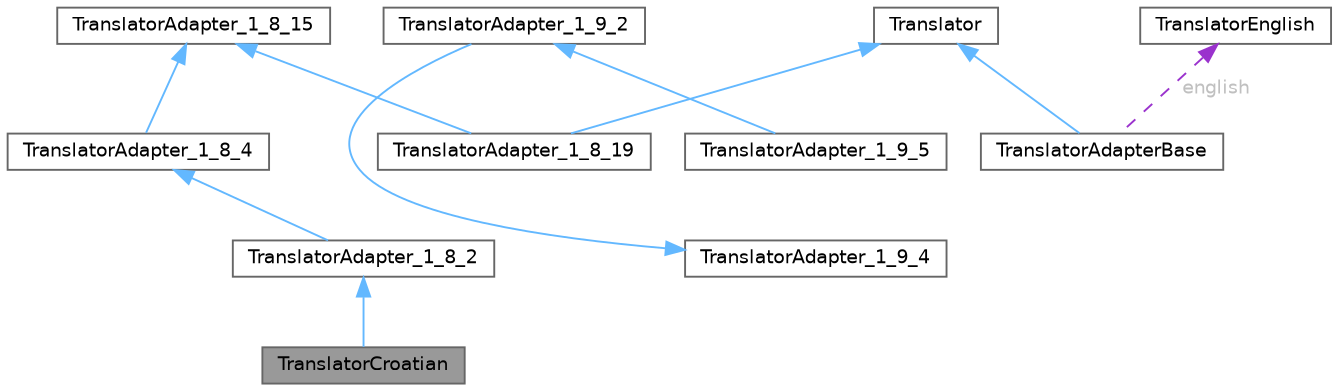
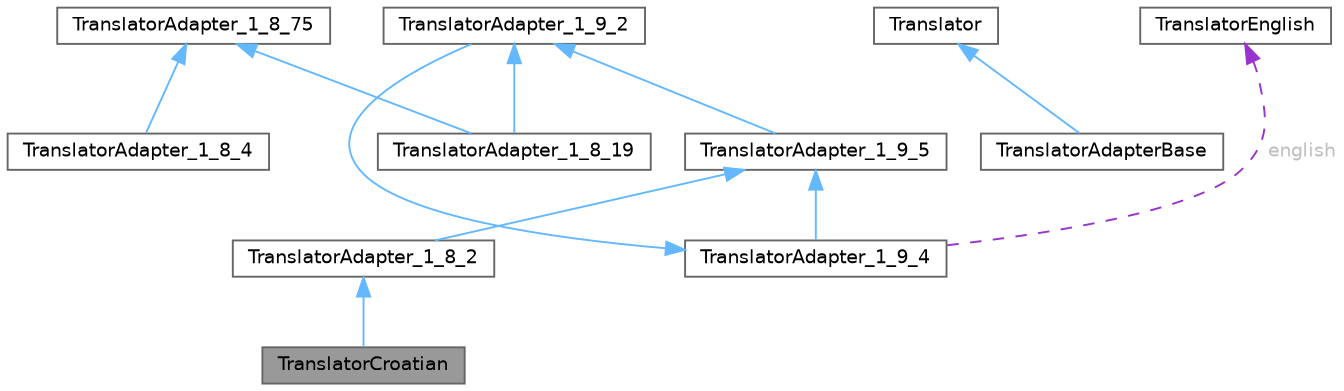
(194, 26) -> (194, 26)
(716, 91) -> (514, 98)
(1162, 95) -> (1155, 209)
(260, 209) -> (580, 207)
none -> (816, 215)
